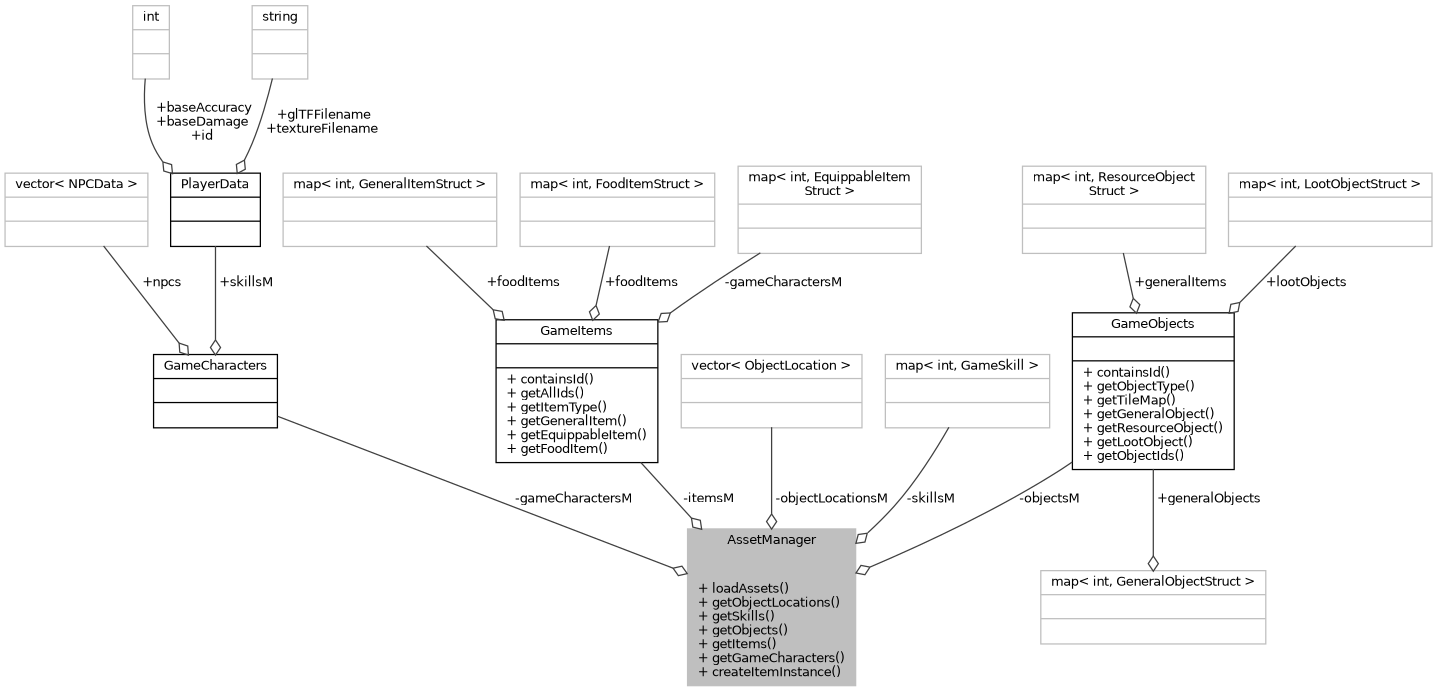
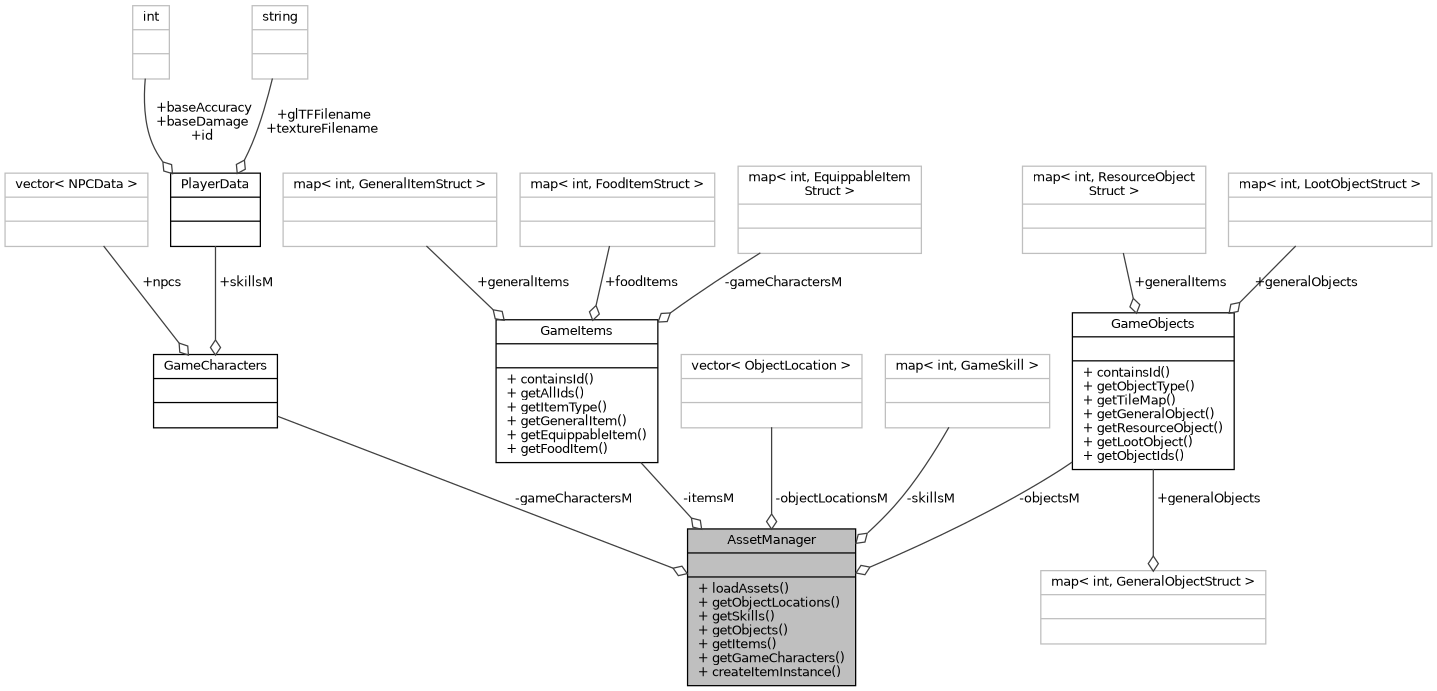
(521, 283) -> (521, 283)
(1304, 283) -> (1304, 283)
(772, 607) -> (772, 607)
